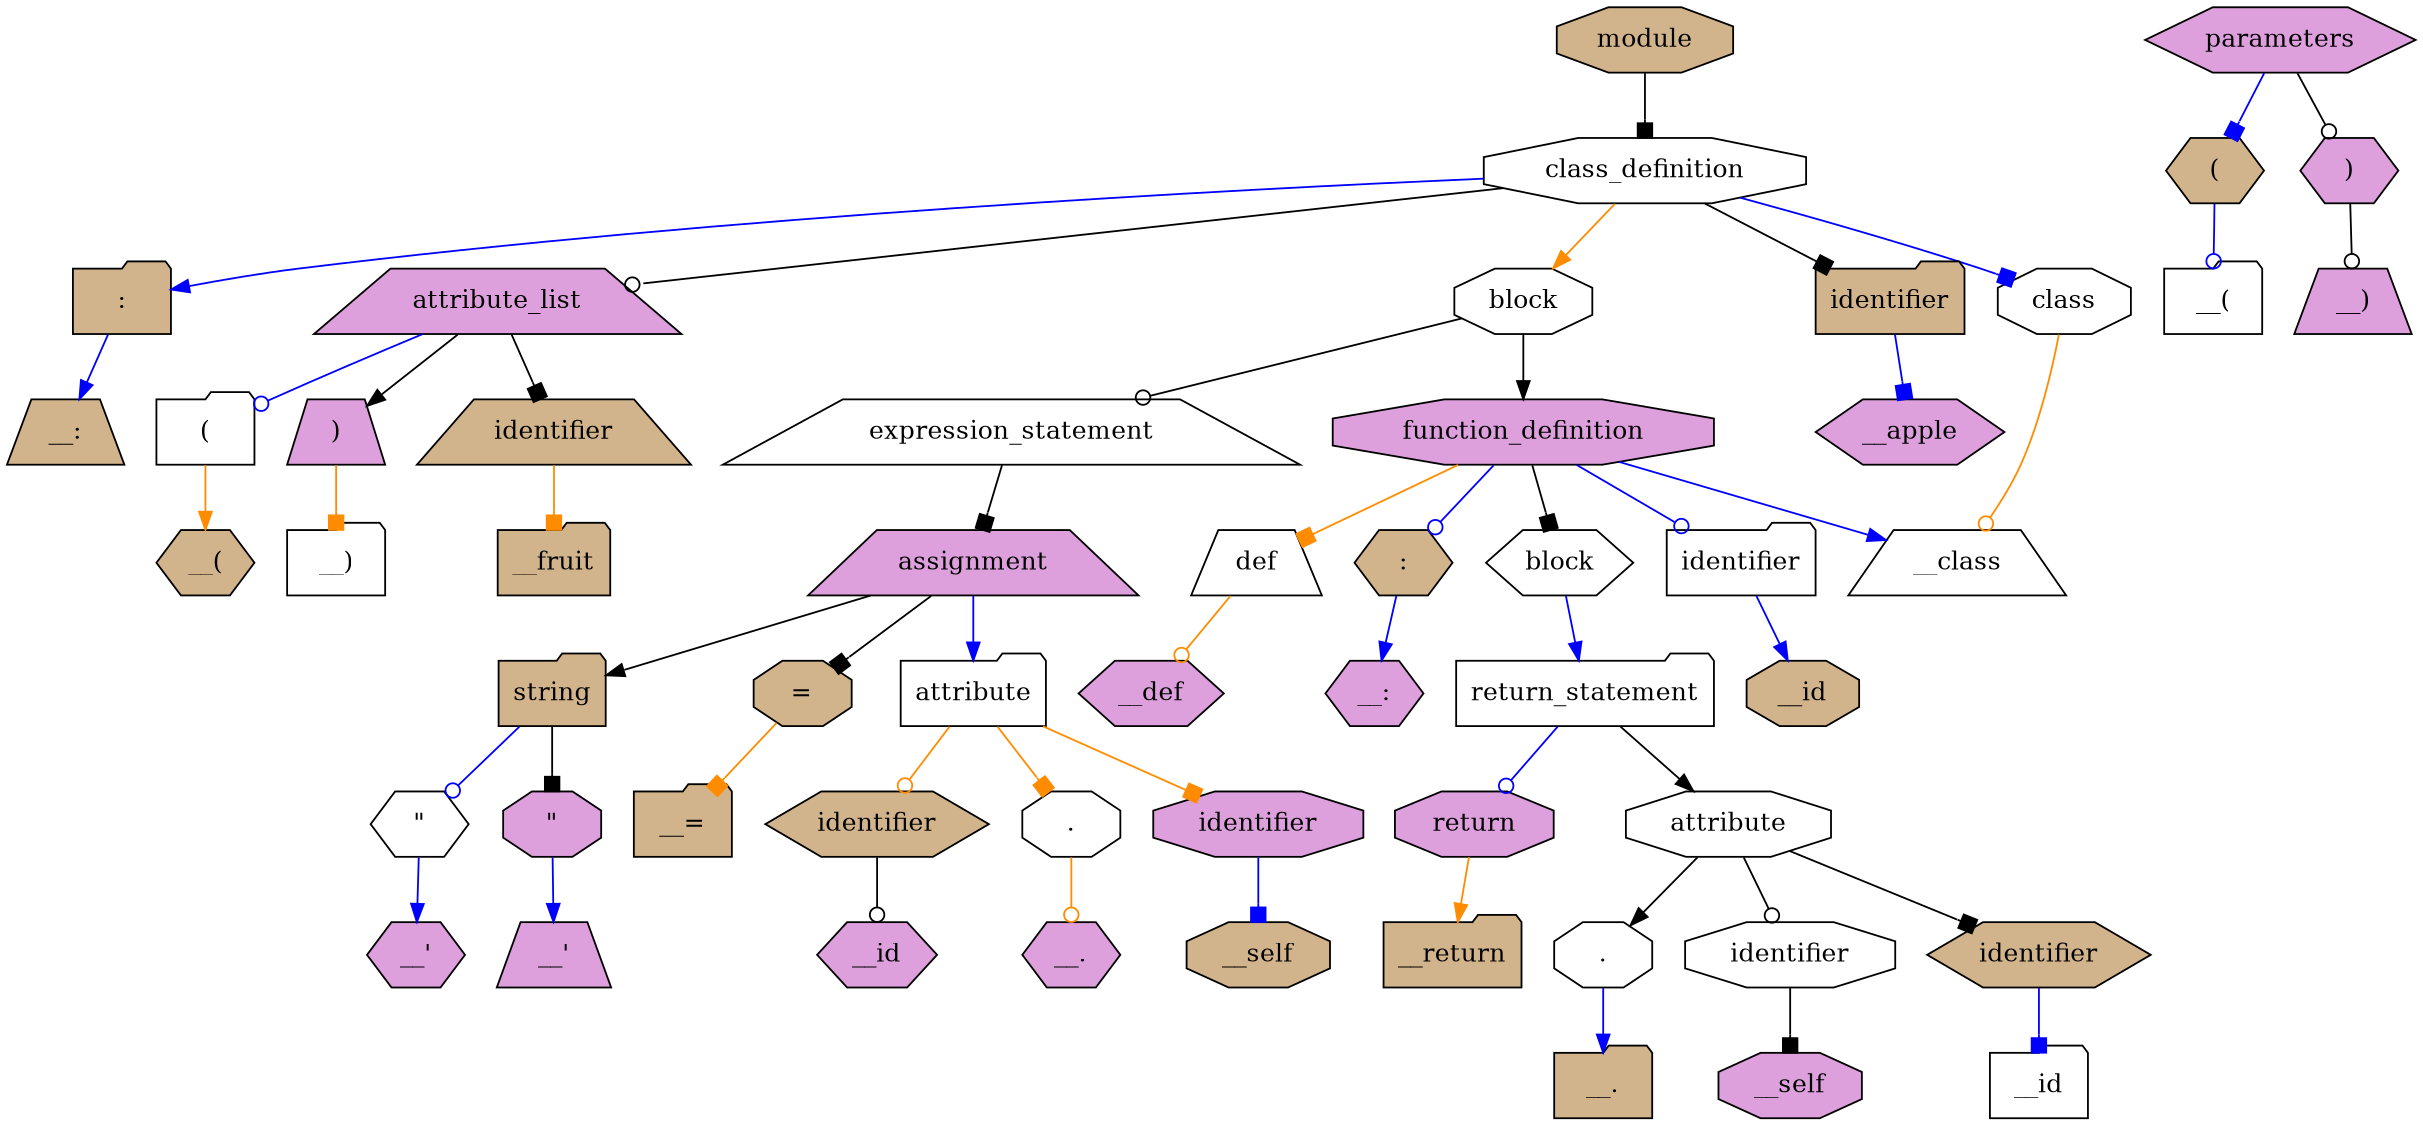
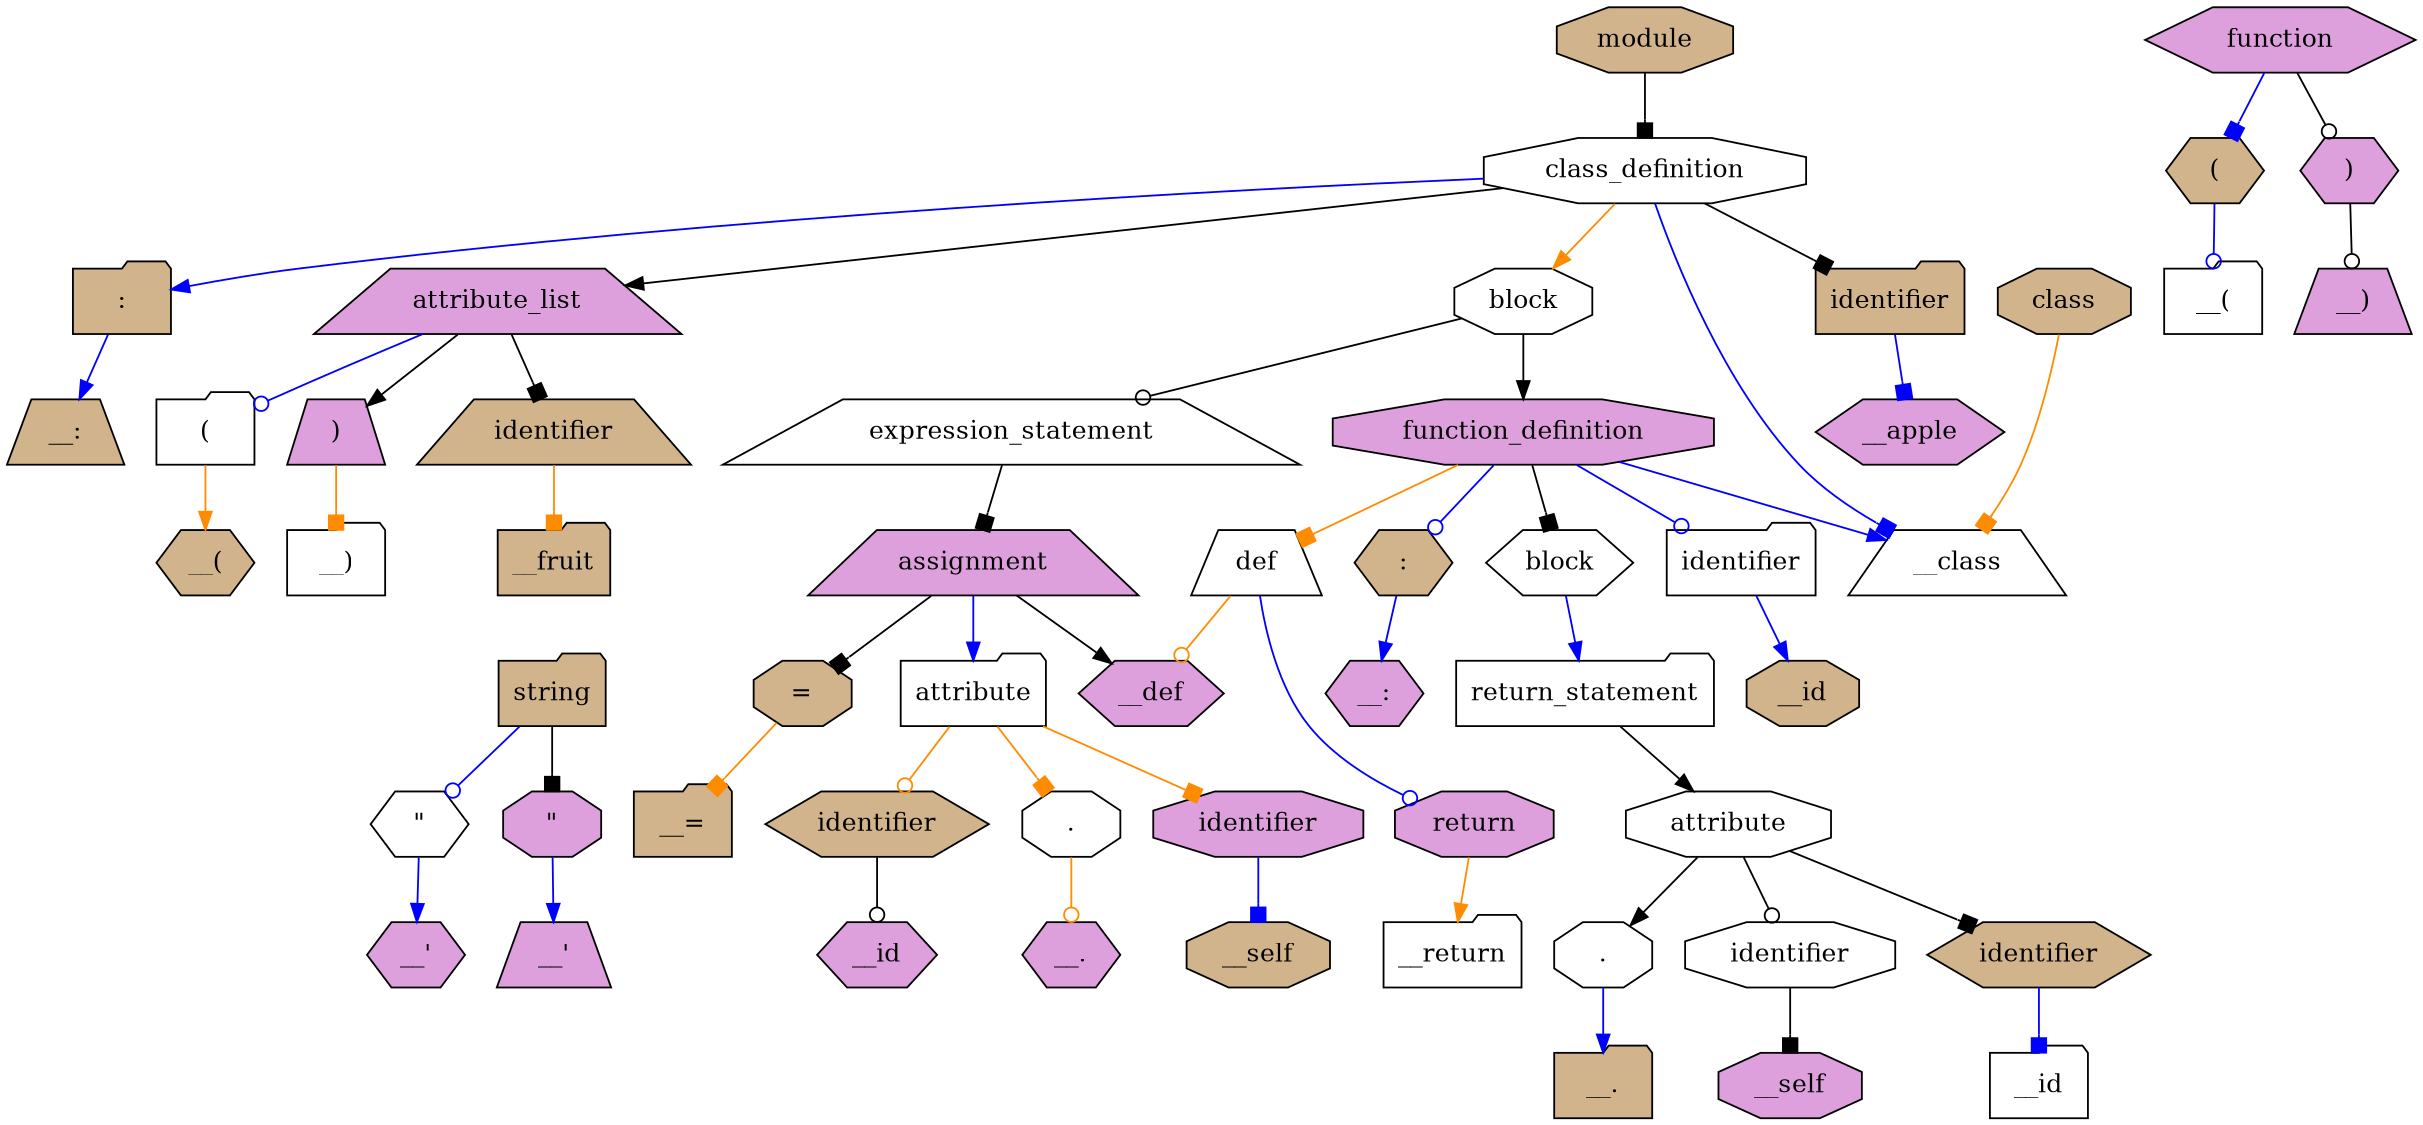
(2280, 40) -> (2280, 40)
(1869, 234) -> (1739, 383)
(1073, 236) -> (1073, 236)
(2064, 301) -> (2064, 301)
(2034, 430) -> (2034, 430)
(748, 633) -> (1057, 624)
(1534, 753) -> (1302, 716)
(1453, 955) -> (1453, 955)
